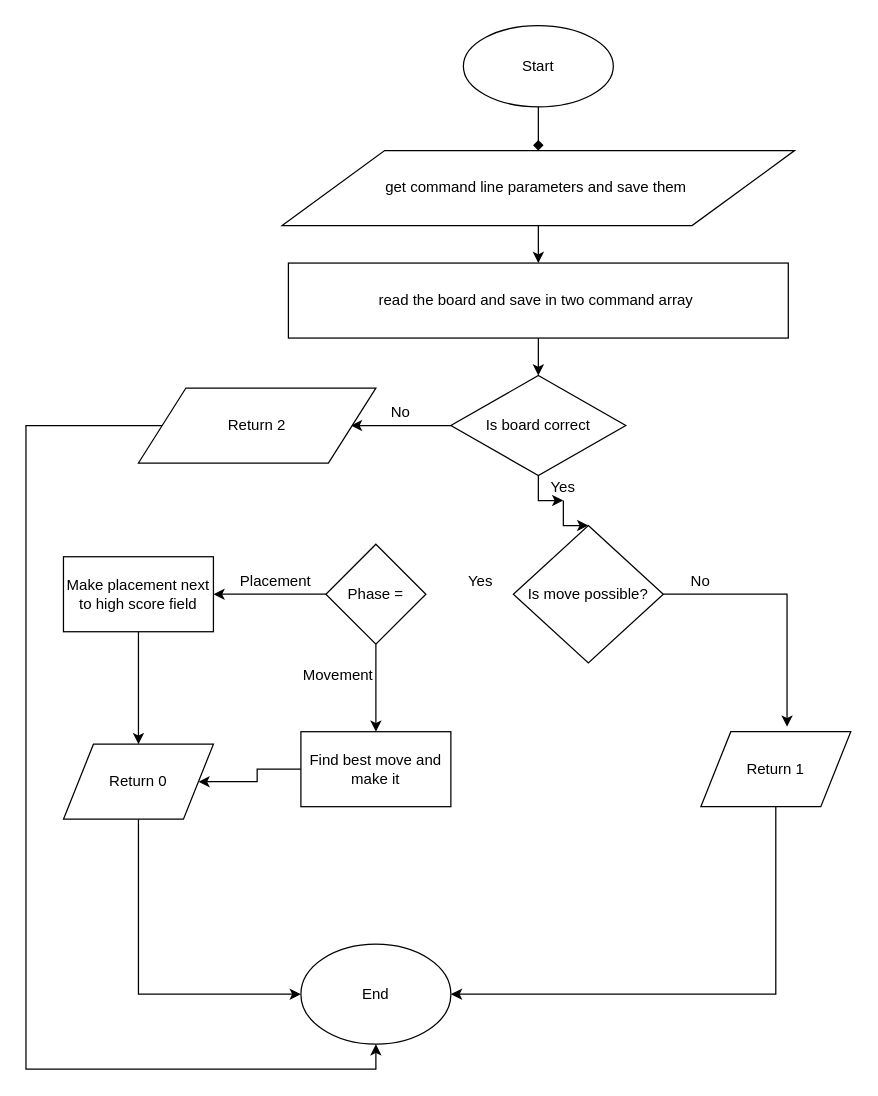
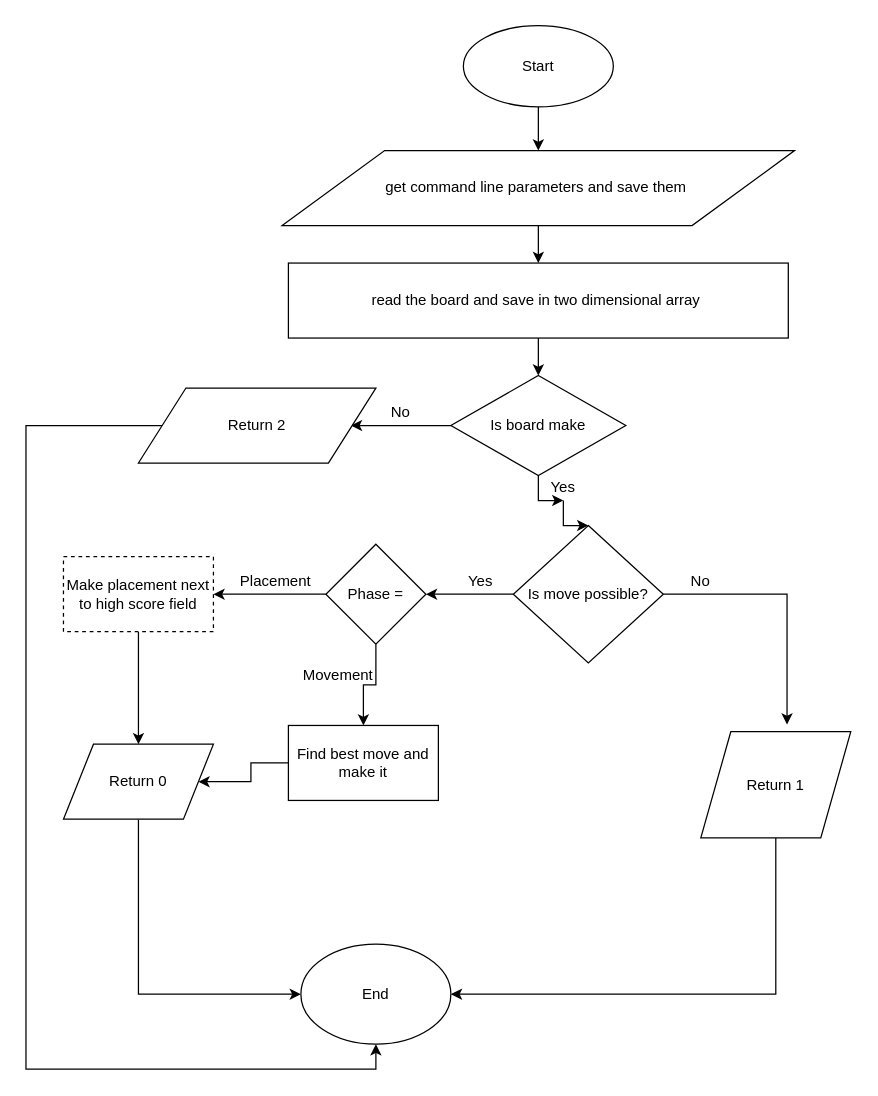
(538, 140) -> (538, 141)
(538, 301) -> (538, 301)
(538, 426) -> (538, 426)
(138, 594) -> (138, 594)
none -> (474, 594)
(376, 769) -> (363, 763)
(776, 769) -> (776, 785)
